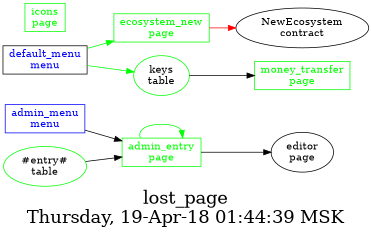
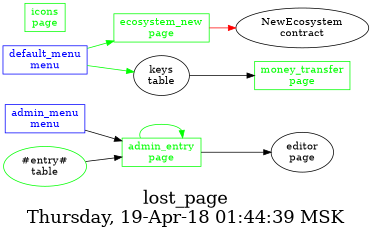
(45, 60) -> (45, 60)
(162, 76) -> (162, 76)
